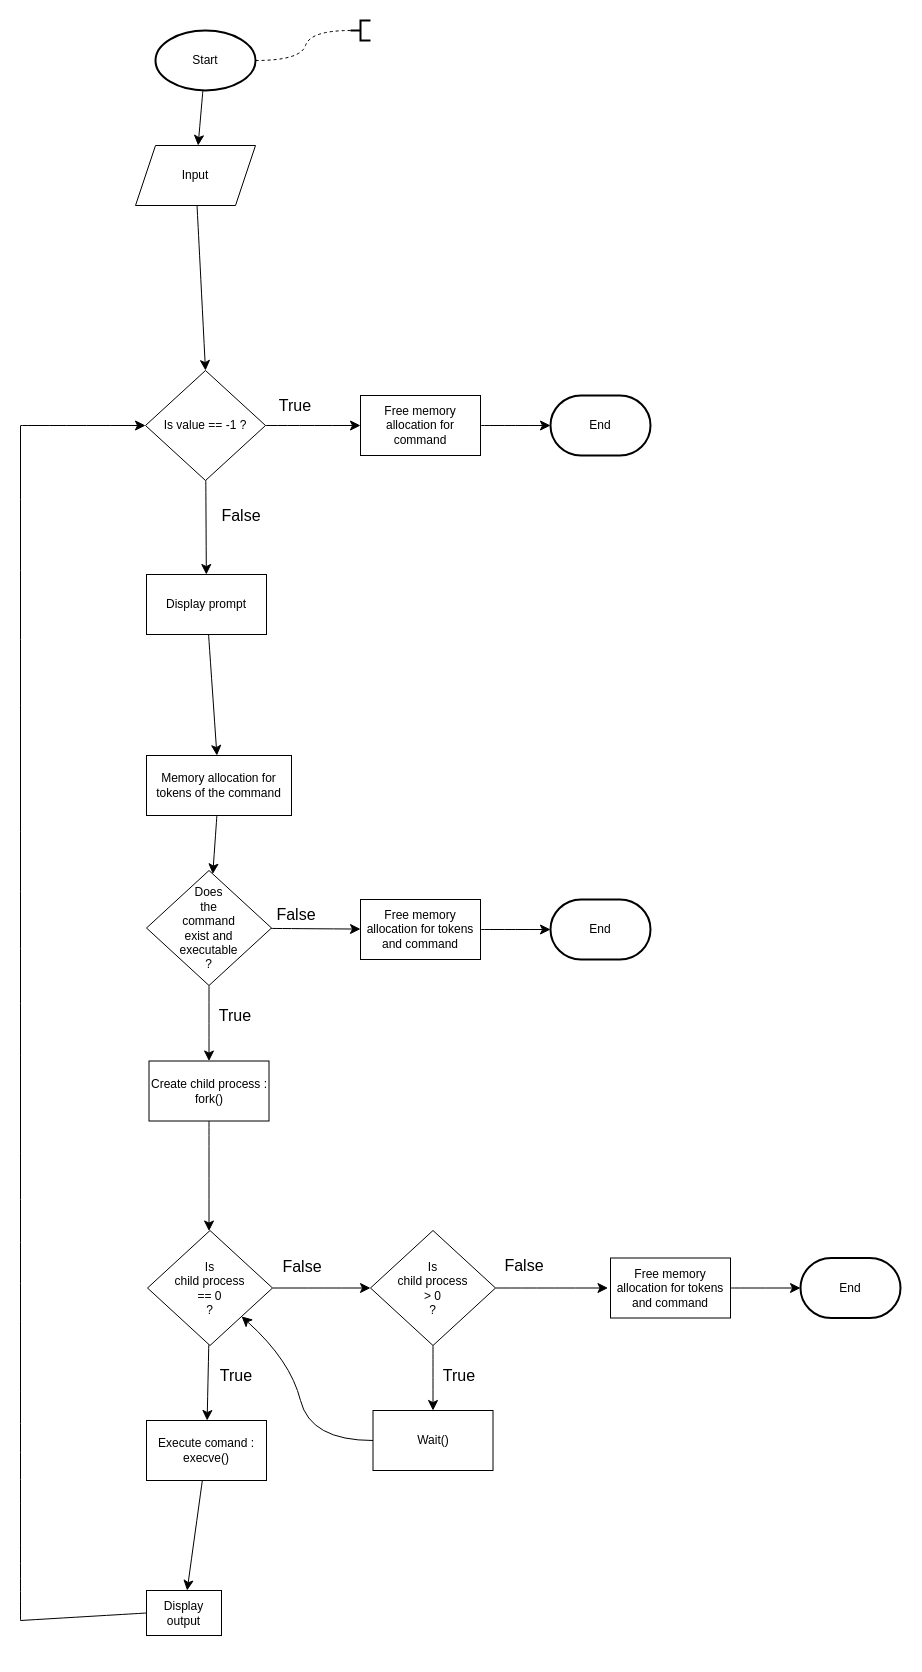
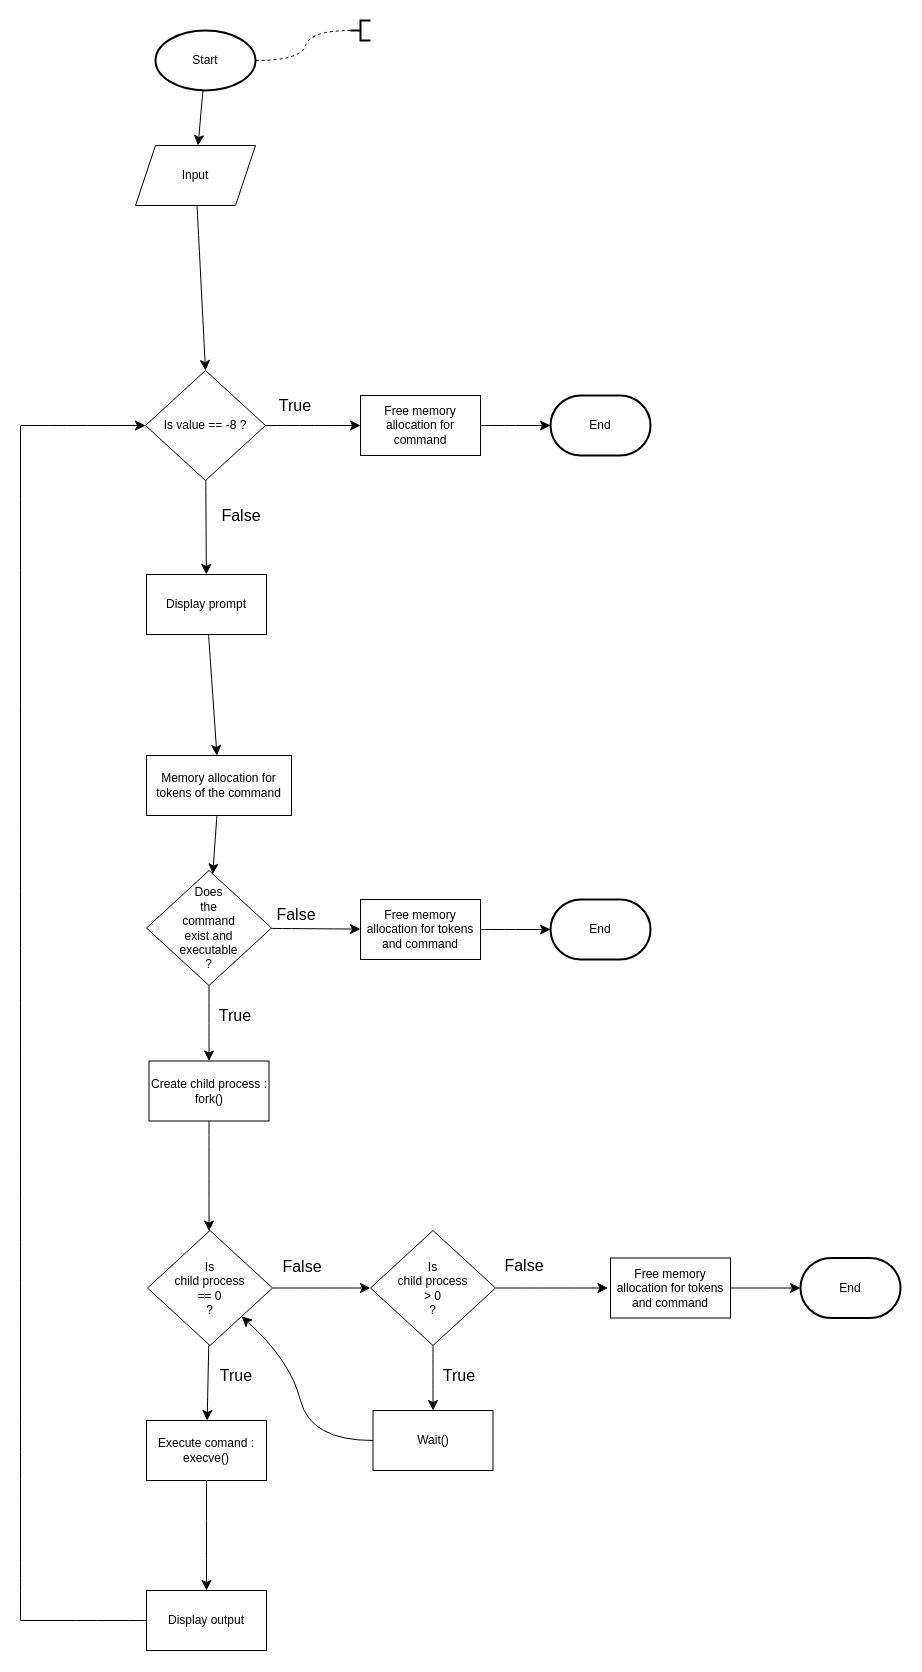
(206, 426) -> (206, 426)
(184, 1613) -> (207, 1621)
